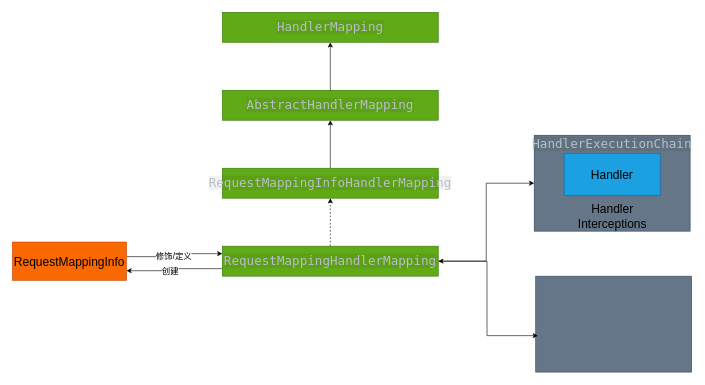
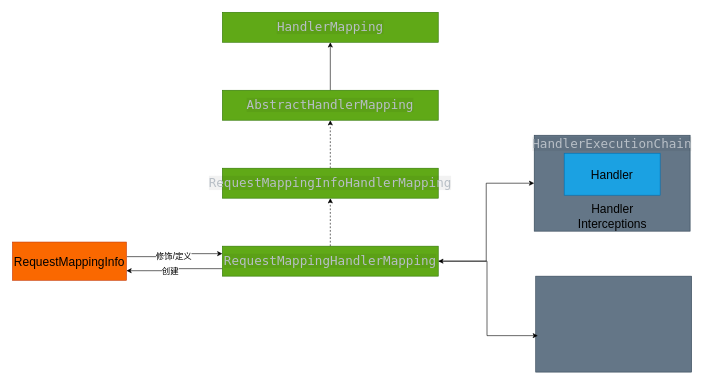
(330, 146) -> (330, 146)
